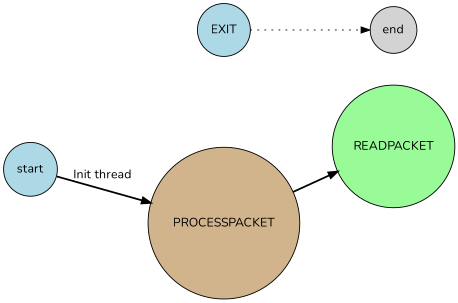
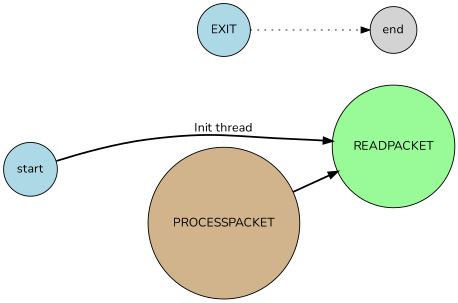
(99, 188) -> (189, 136)
